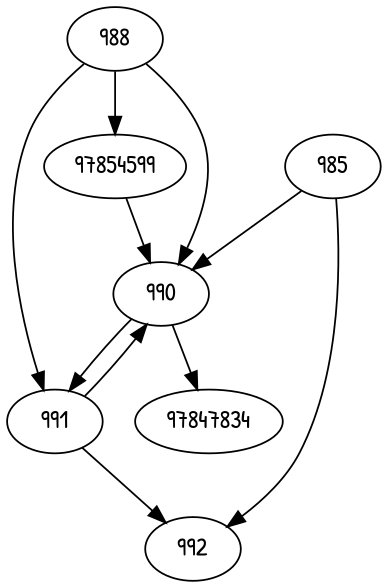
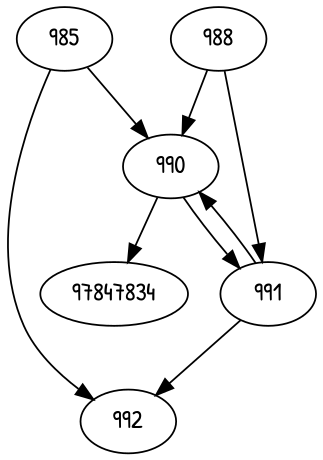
(115, 166) -> none
